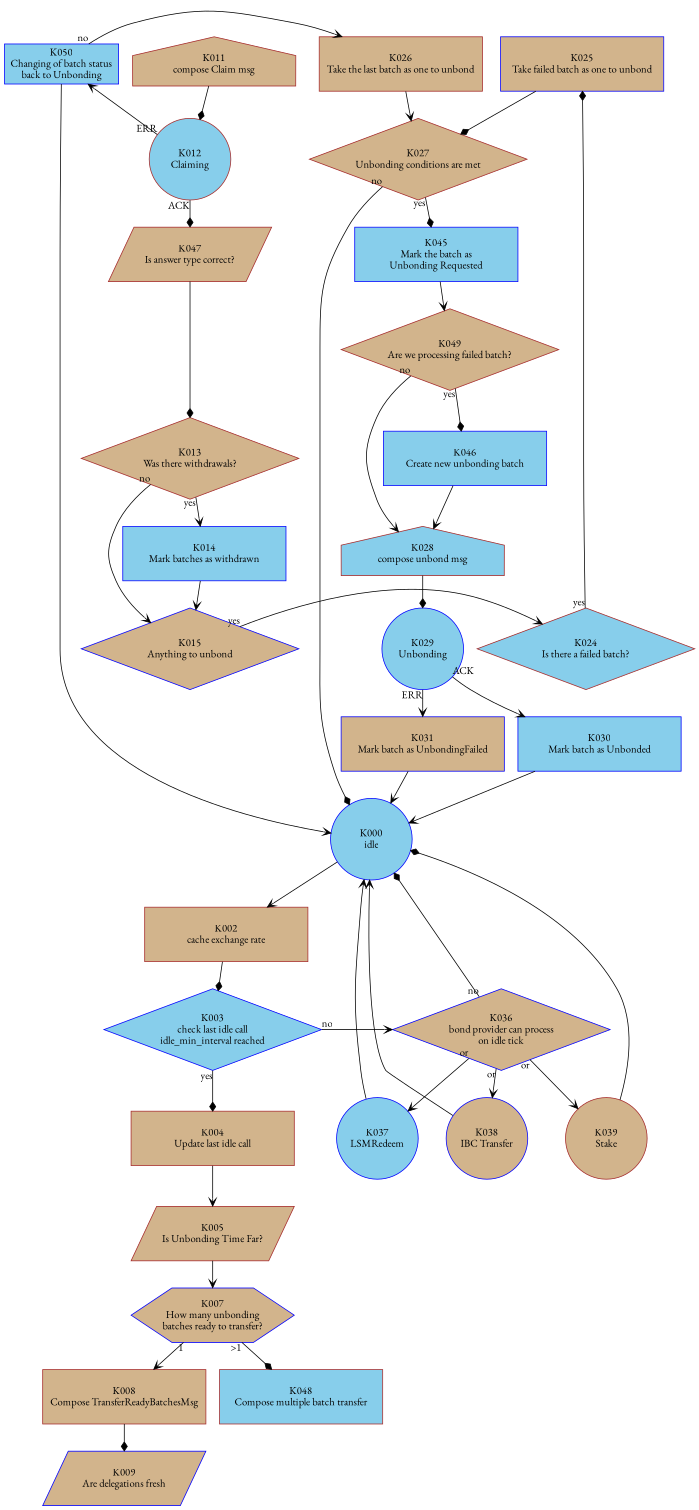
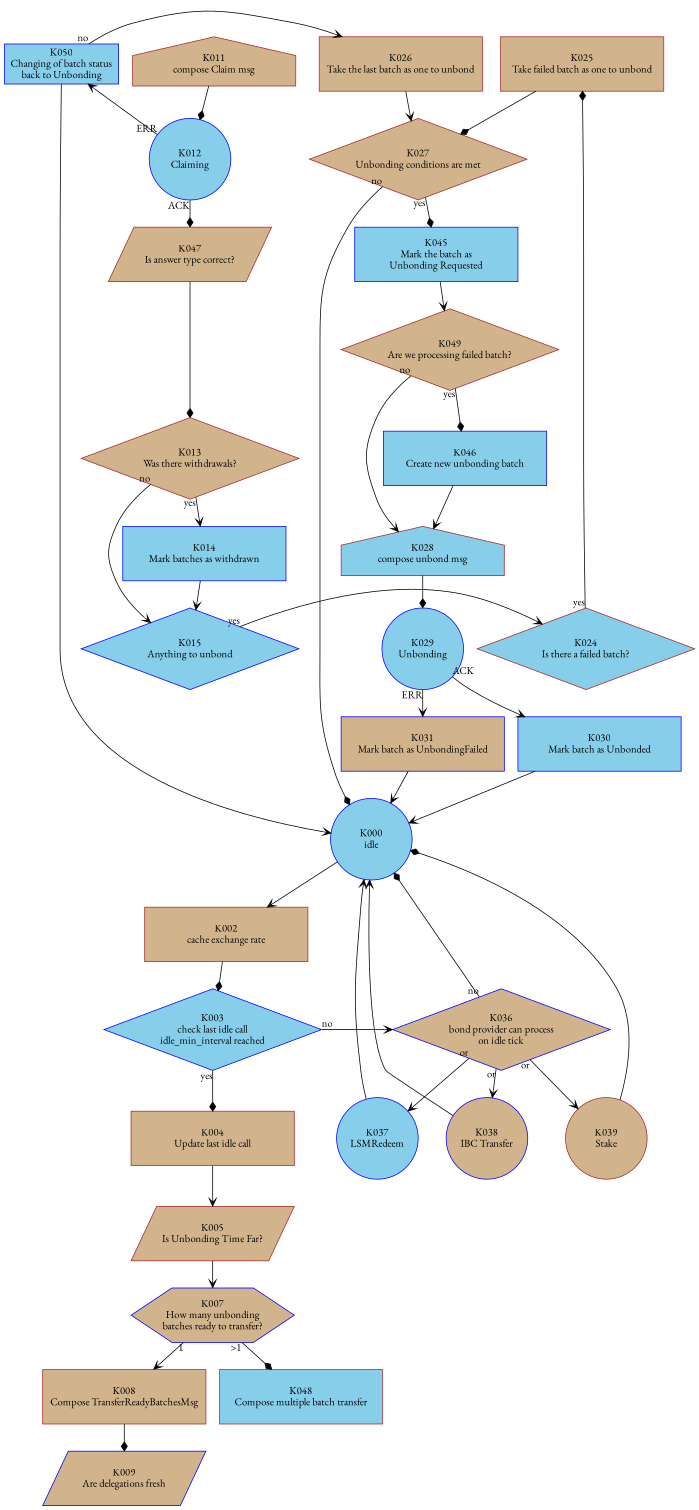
(582, 64) -> (582, 64)
(190, 159) -> (190, 159)
(190, 649) -> (190, 649)
